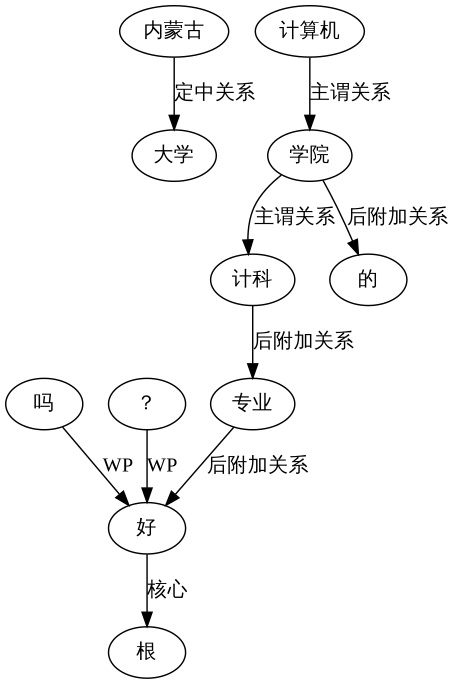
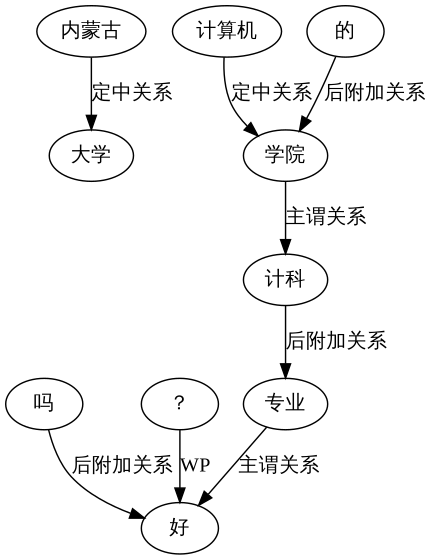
(351, 94) -> (273, 94)
(339, 210) -> (322, 88)
(119, 466) -> (123, 466)
(258, 466) -> (280, 466)
(147, 652) -> none
